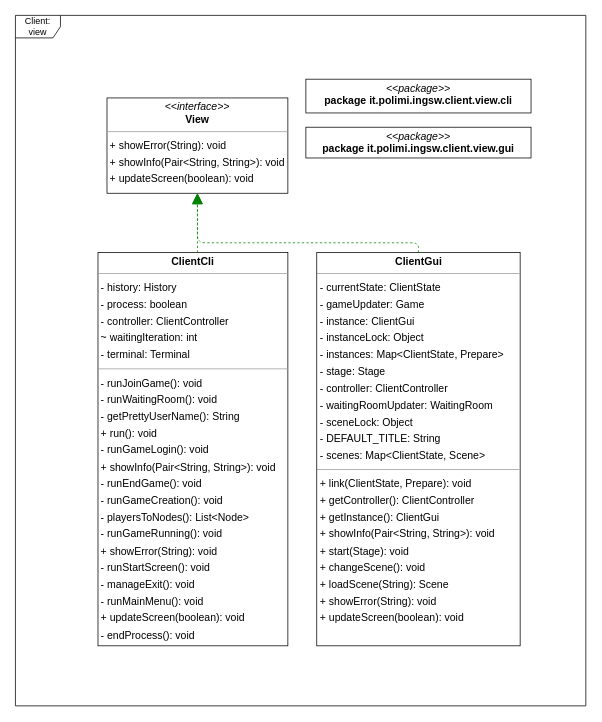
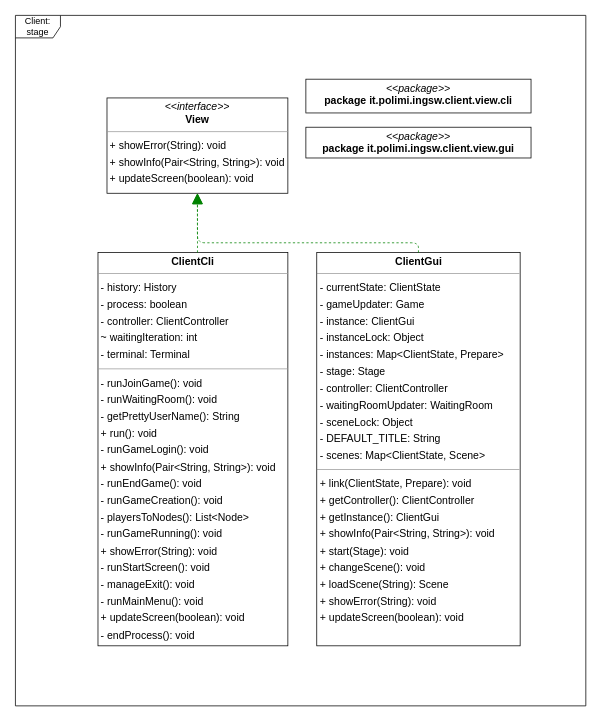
(38, 27) -> (38, 27)
